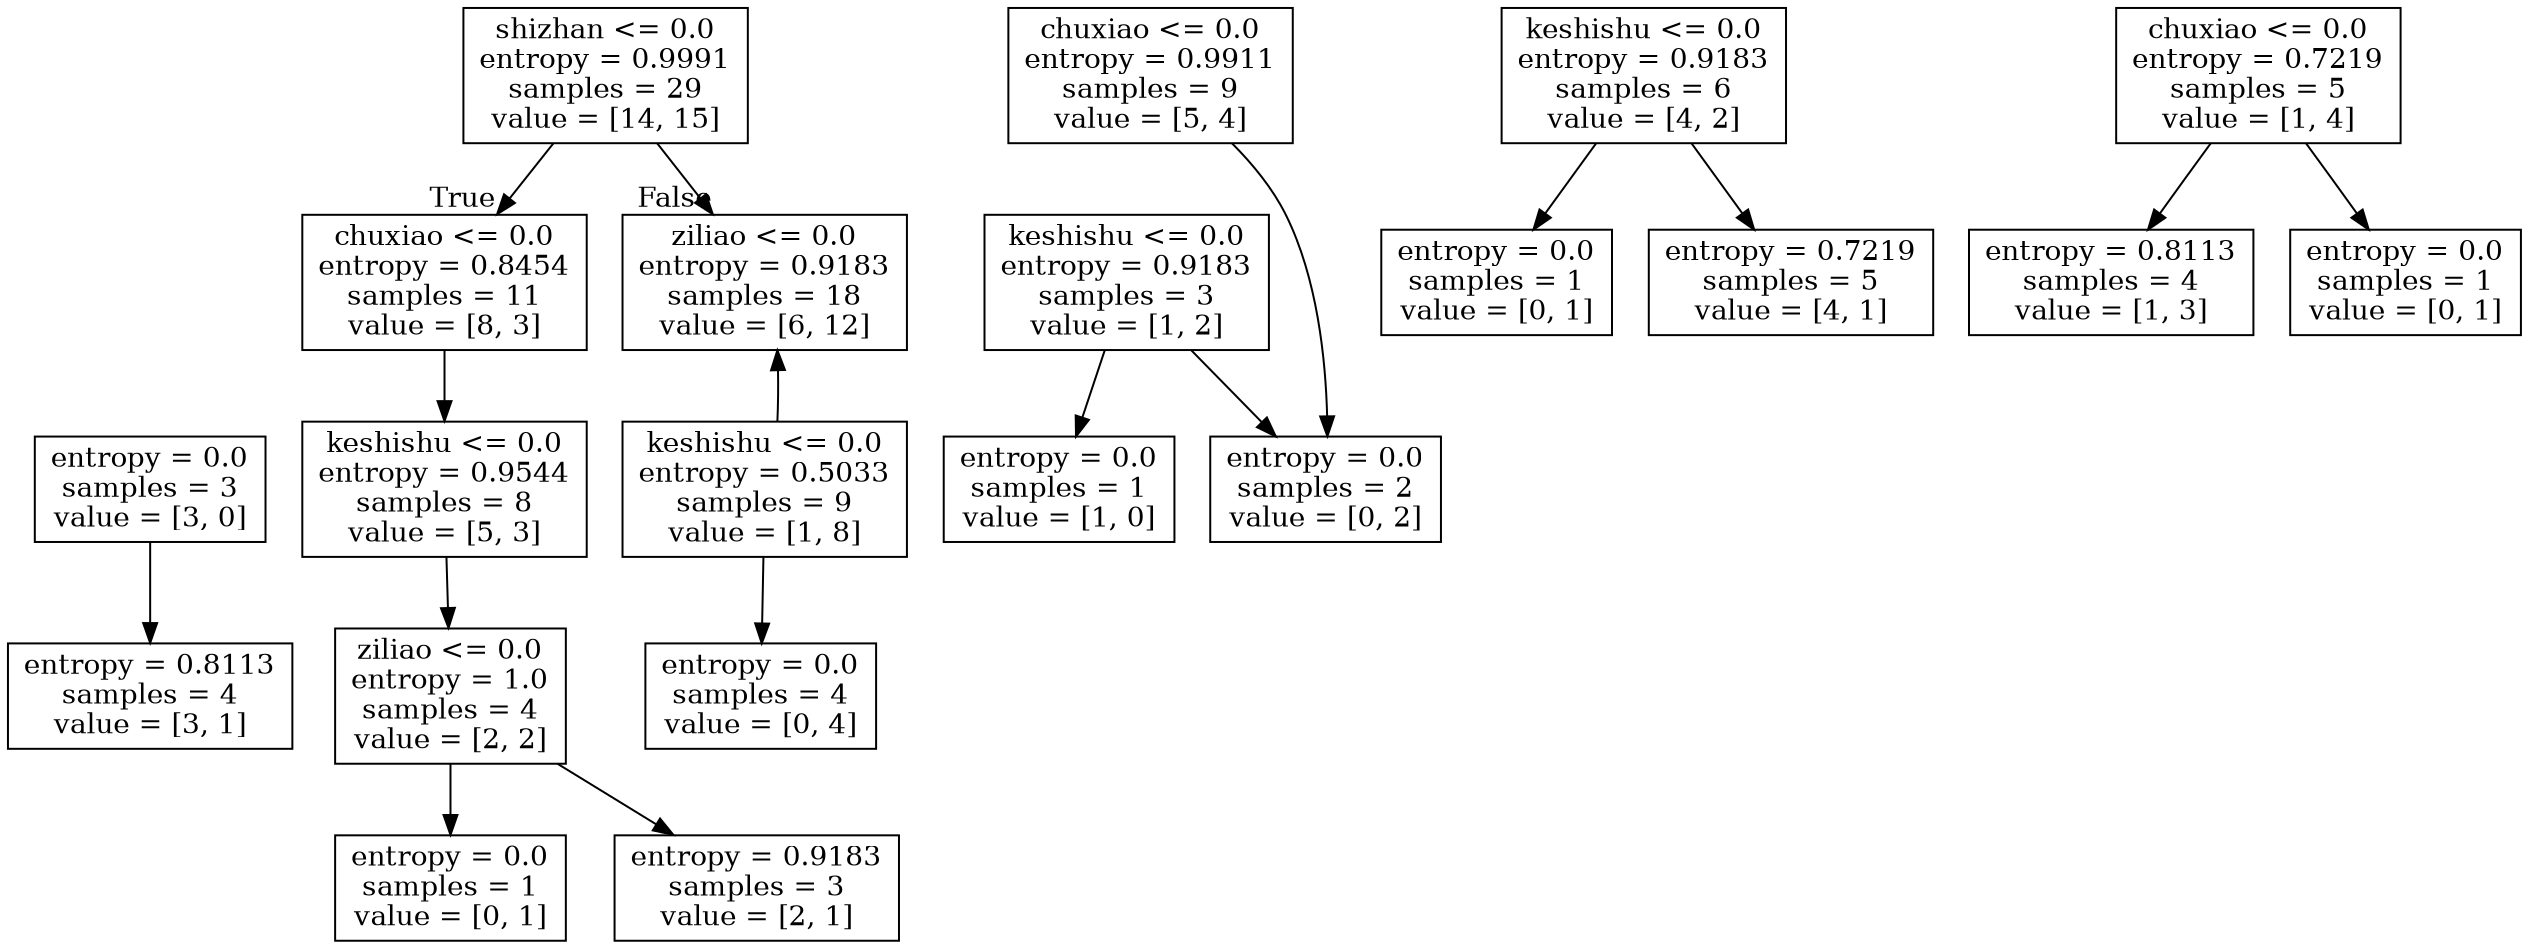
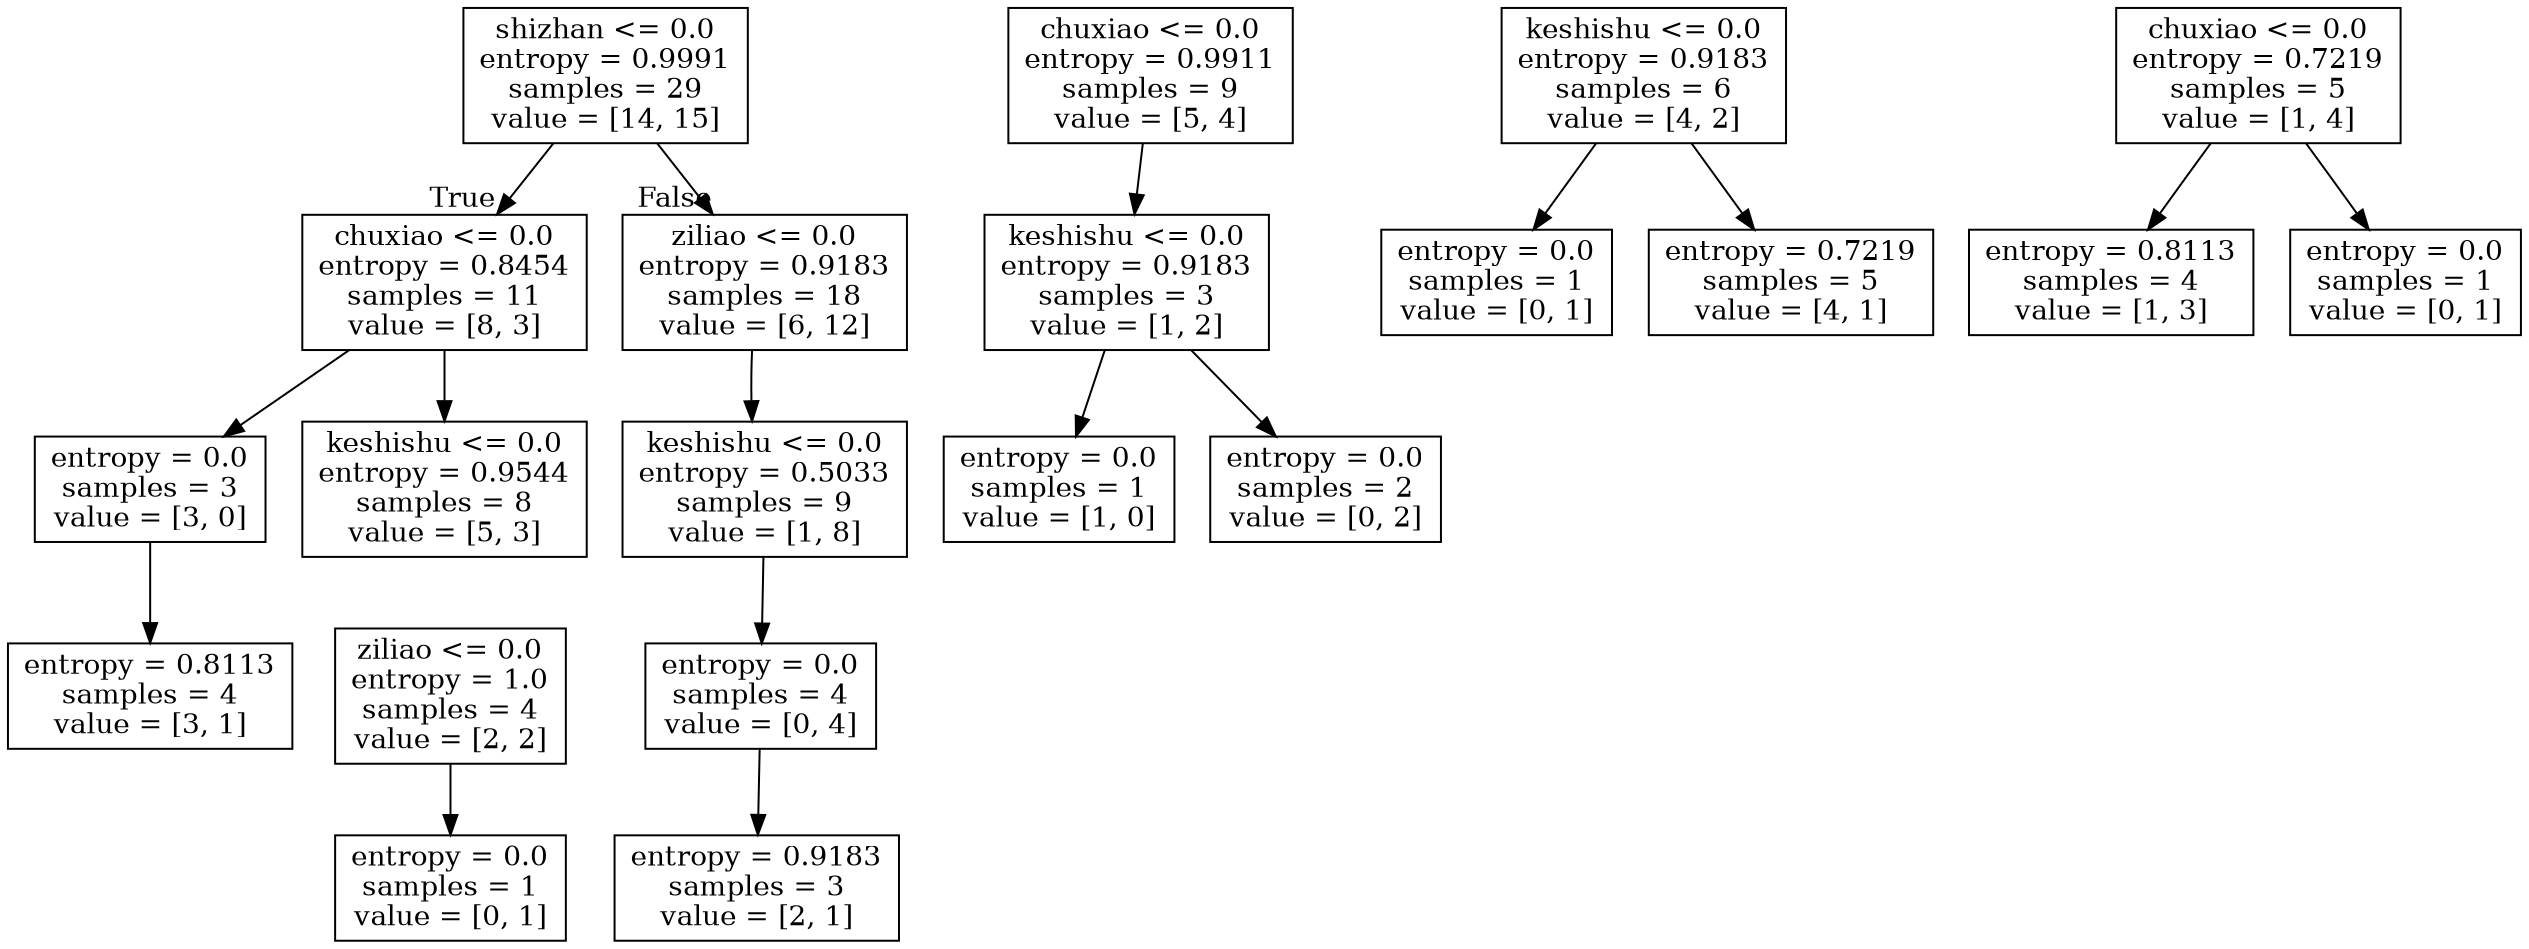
(1307, 270) -> (1140, 169)
none -> (295, 388)
(778, 396) -> (751, 376)
(447, 582) -> none
(607, 794) -> (759, 782)
